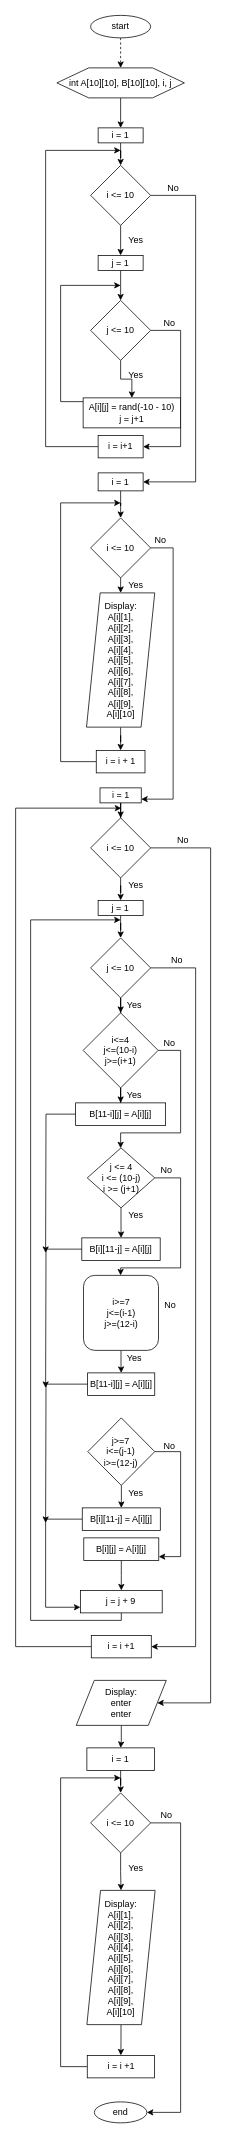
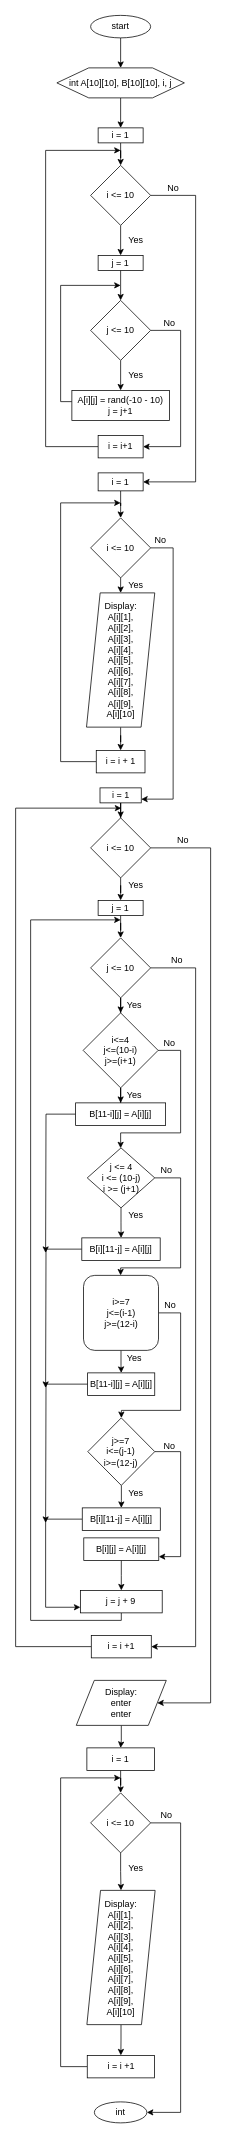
(120, 49) -> (120, 49)
(132, 413) -> (120, 405)
none -> (180, 1391)
(120, 2112) -> (120, 2112)
